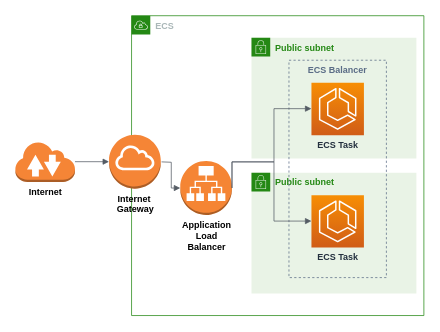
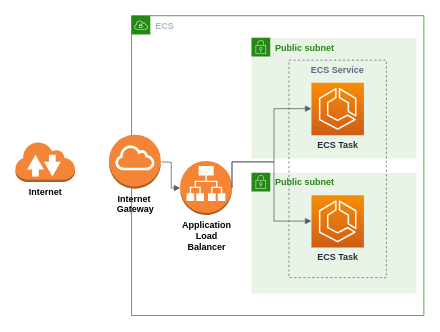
(338, 70) -> (338, 70)
(89, 161) -> none
